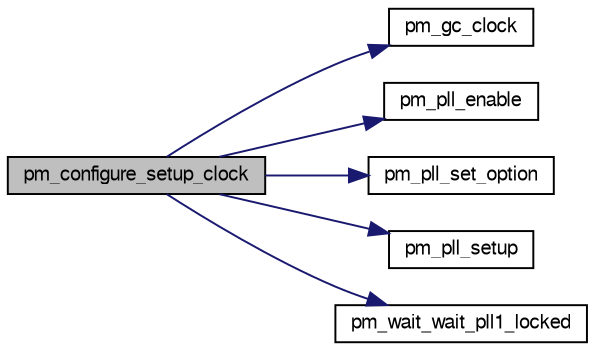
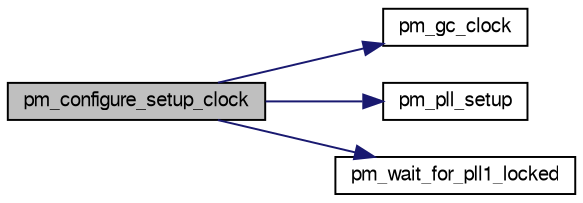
(461, 101) -> none
(461, 176) -> none
(461, 324) -> (455, 176)
